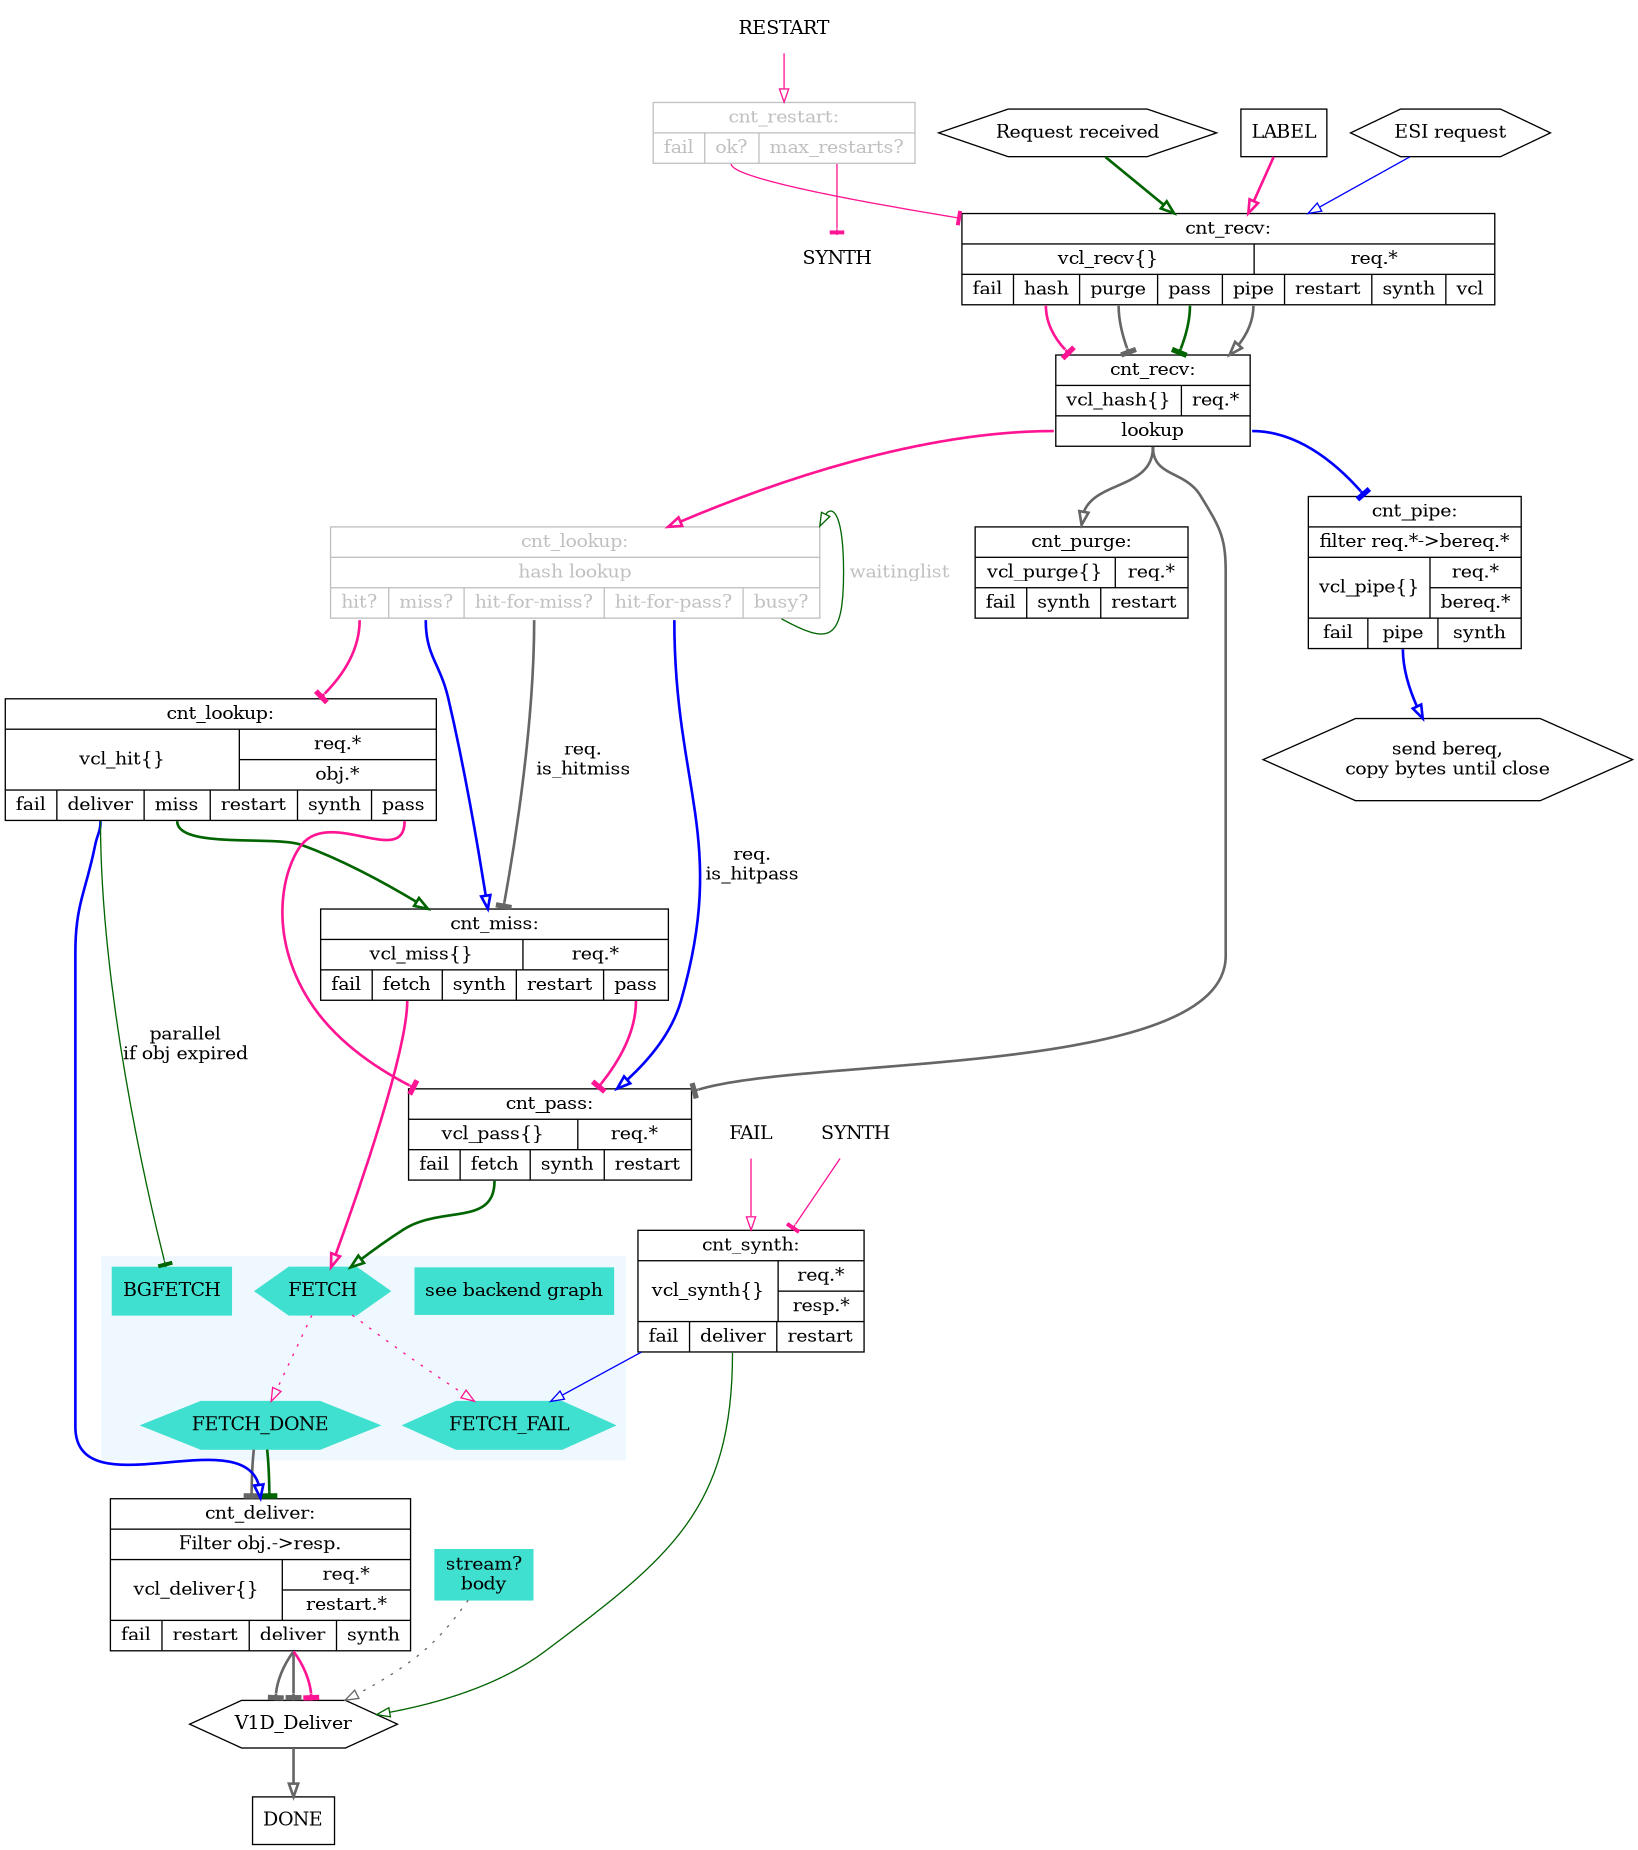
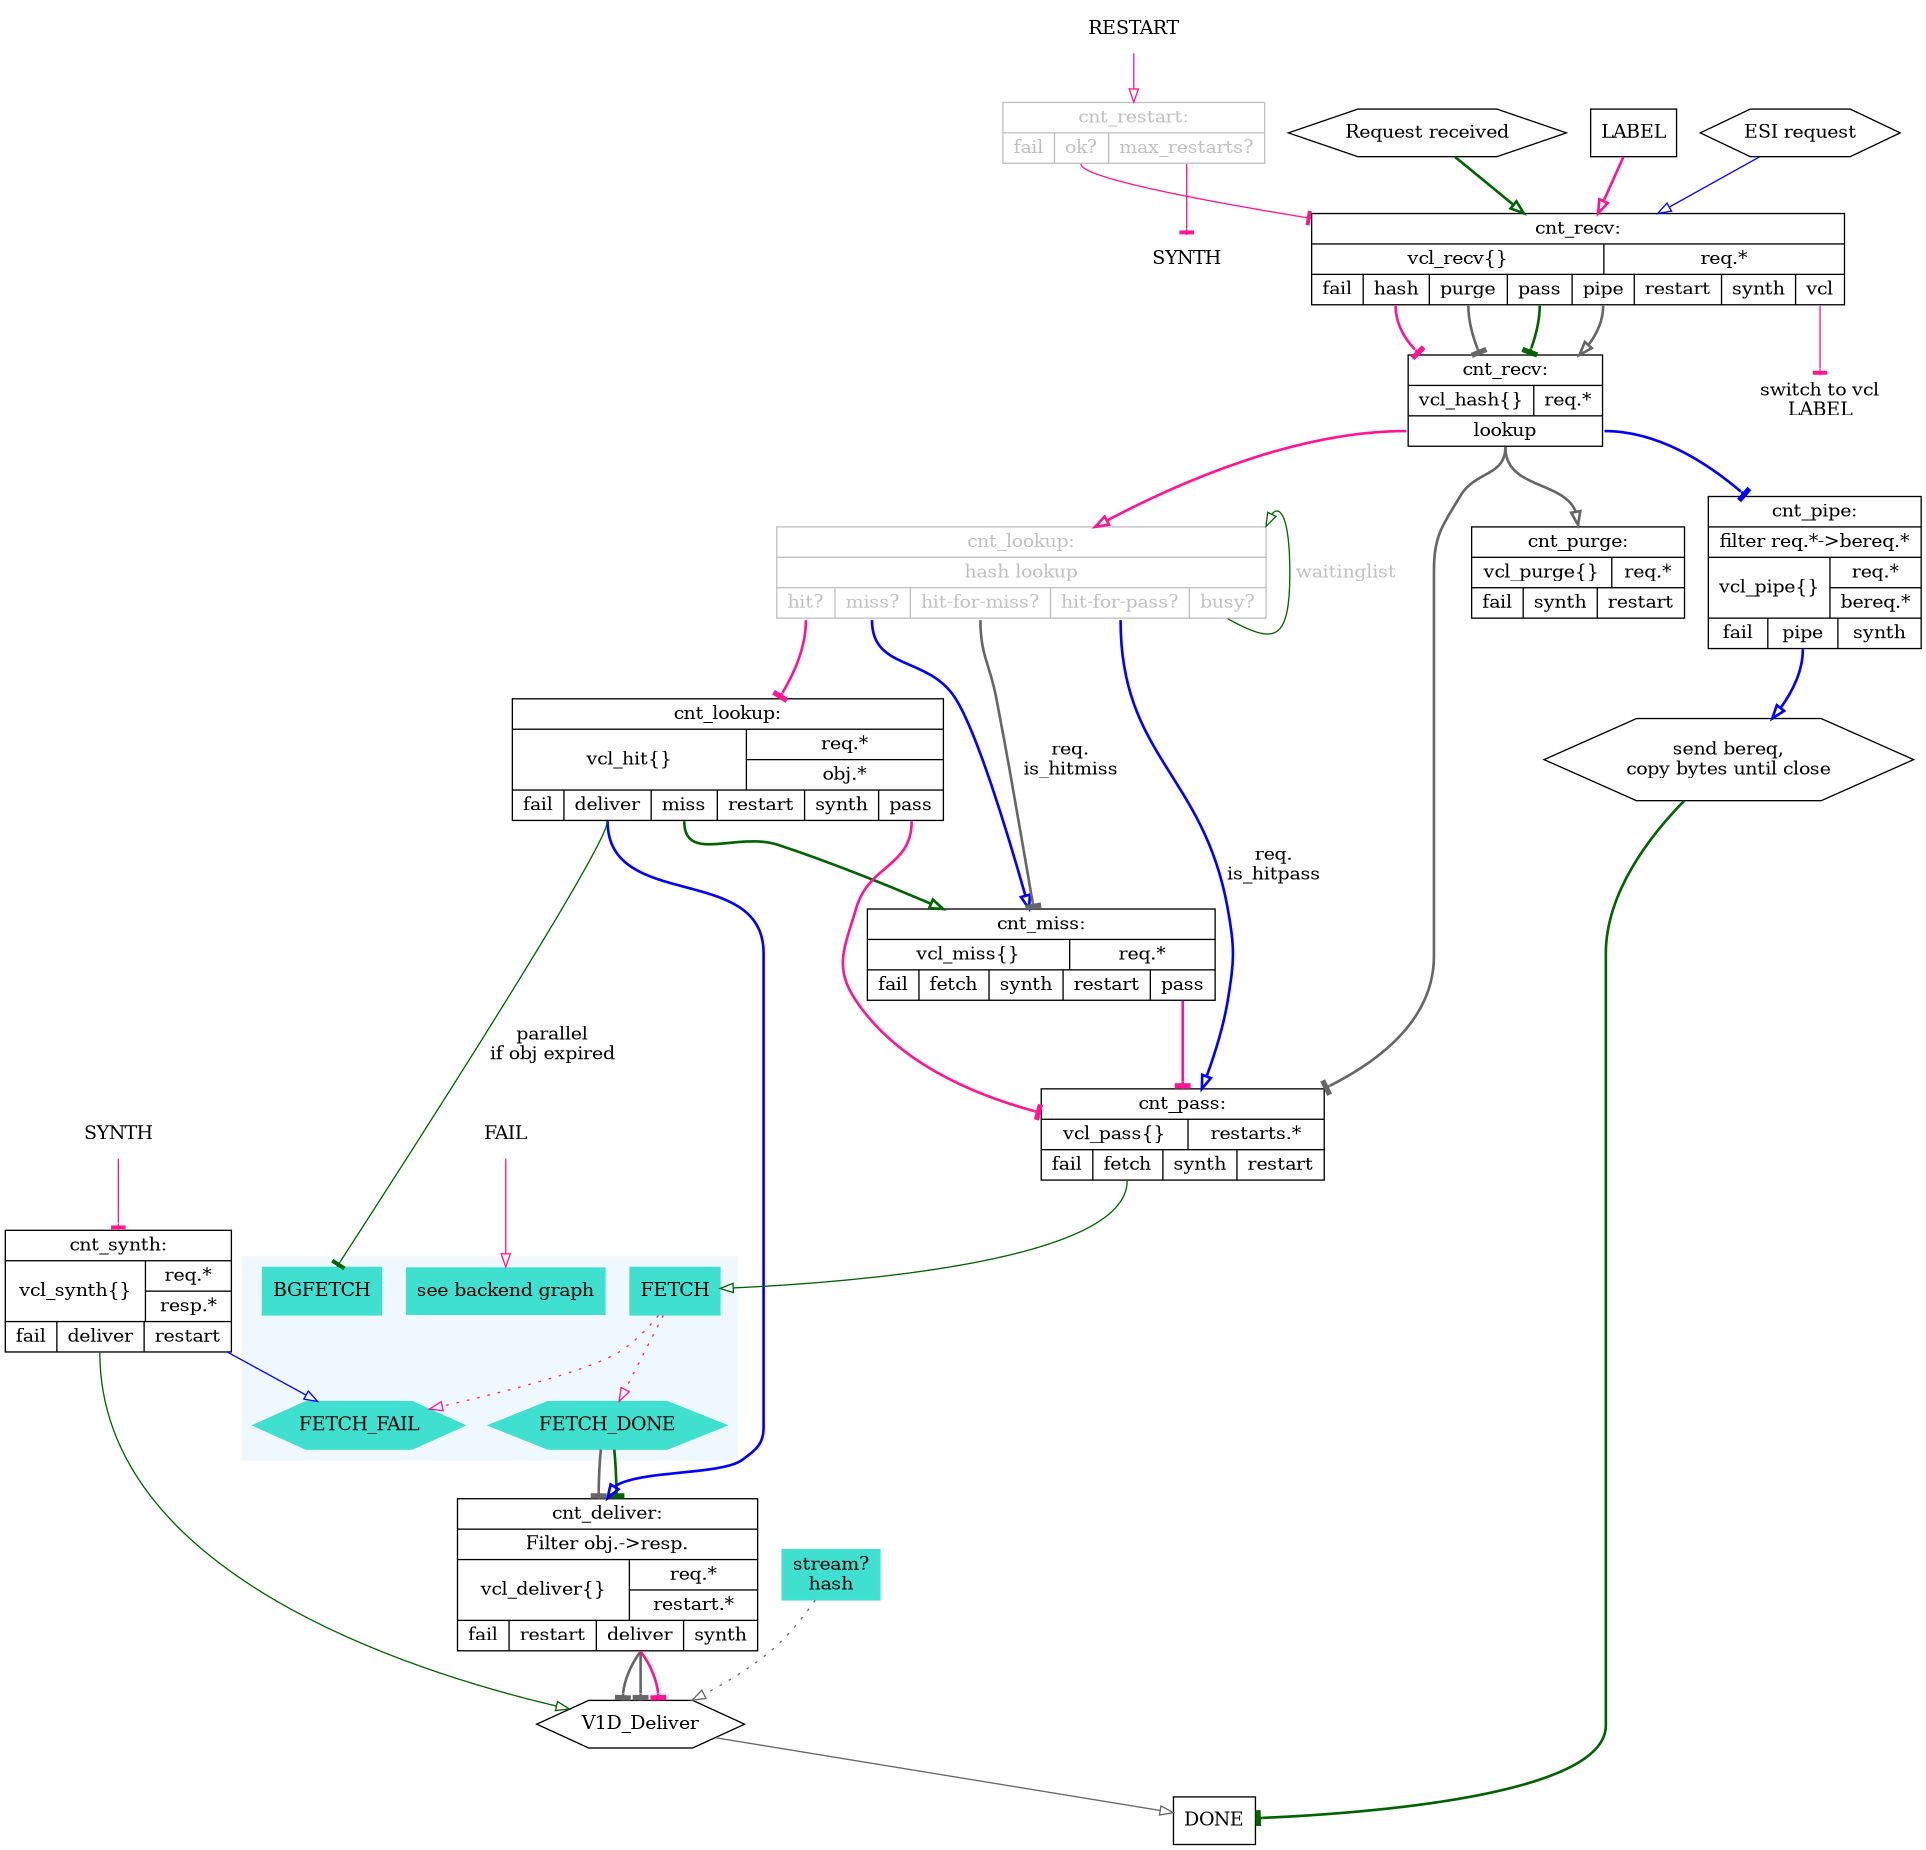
none -> (1820, 401)
(378, 1129) -> none
(635, 1134) -> (1256, 1134)
(751, 1187) -> (506, 1206)
(432, 1219) -> (945, 1267)
(323, 1291) -> (675, 1291)
none -> (1606, 1437)
(484, 1575) -> (831, 1575)
(294, 1766) -> (938, 1774)
